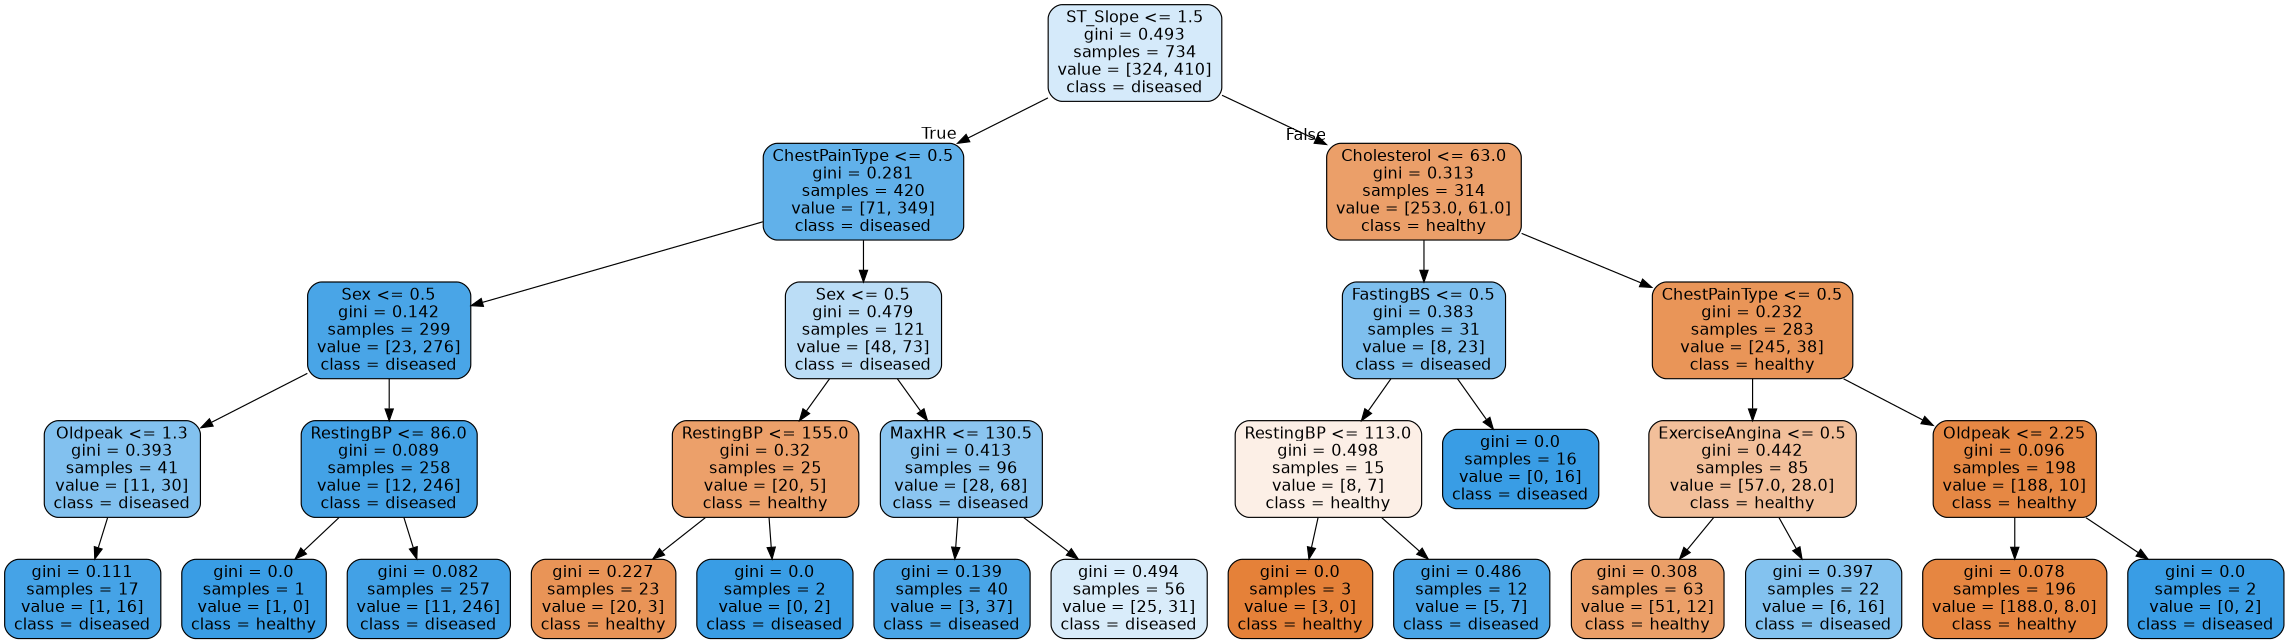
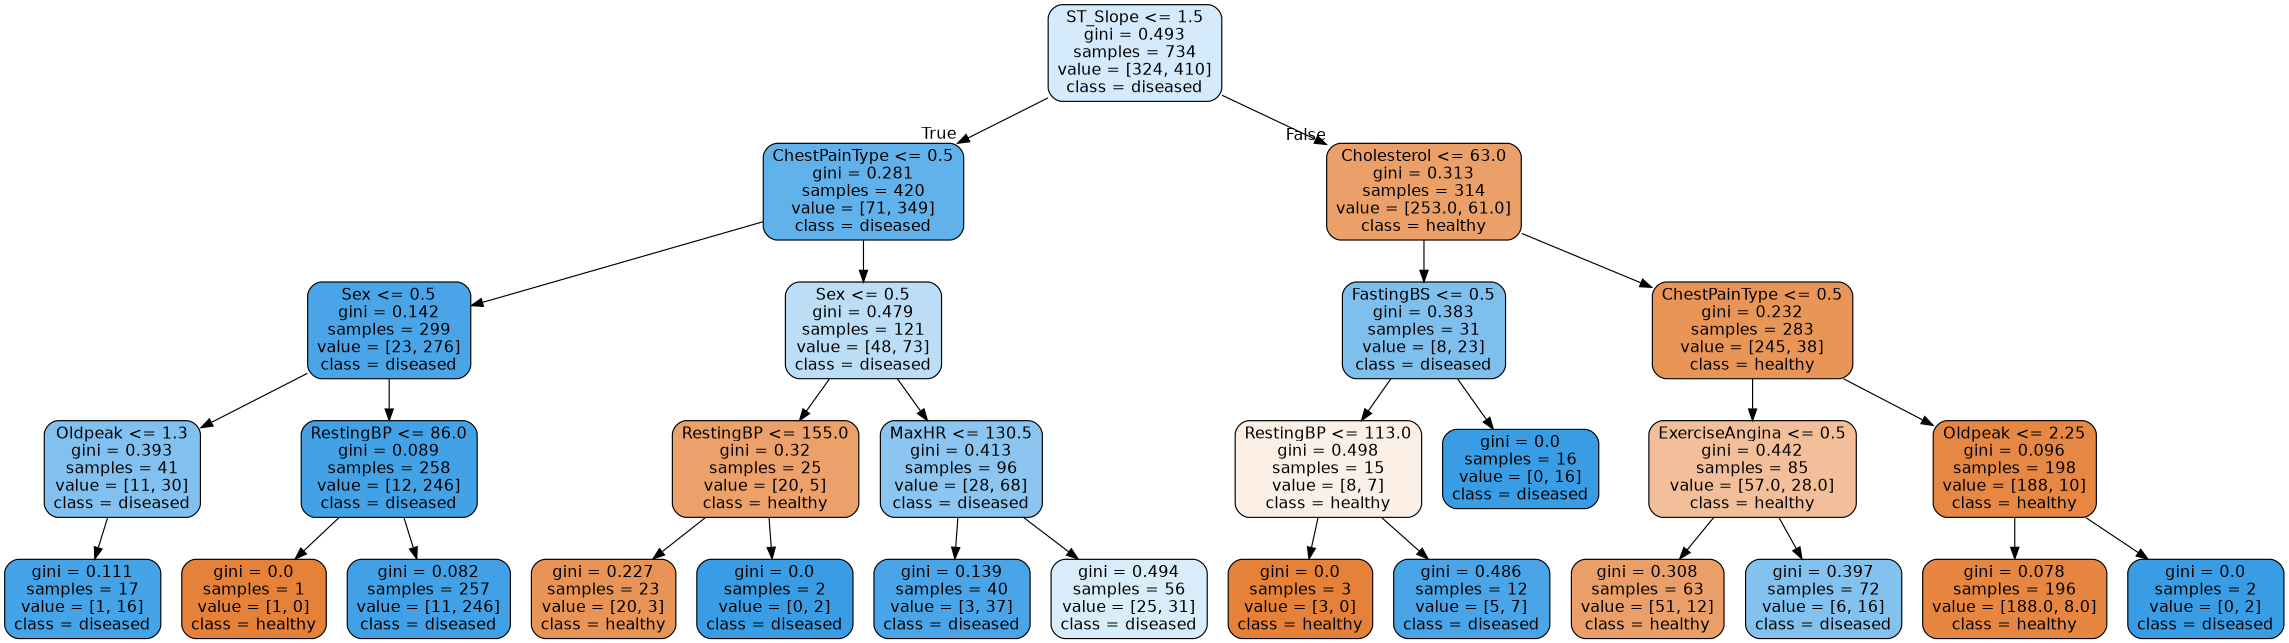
(254, 599) -> (254, 599)
(1824, 599) -> (1824, 599)
